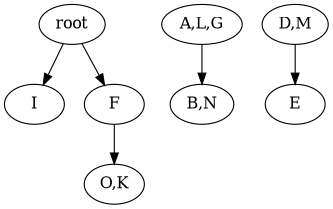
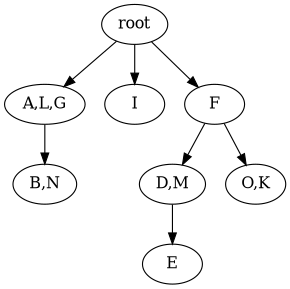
none -> (94, 60)
none -> (196, 139)
